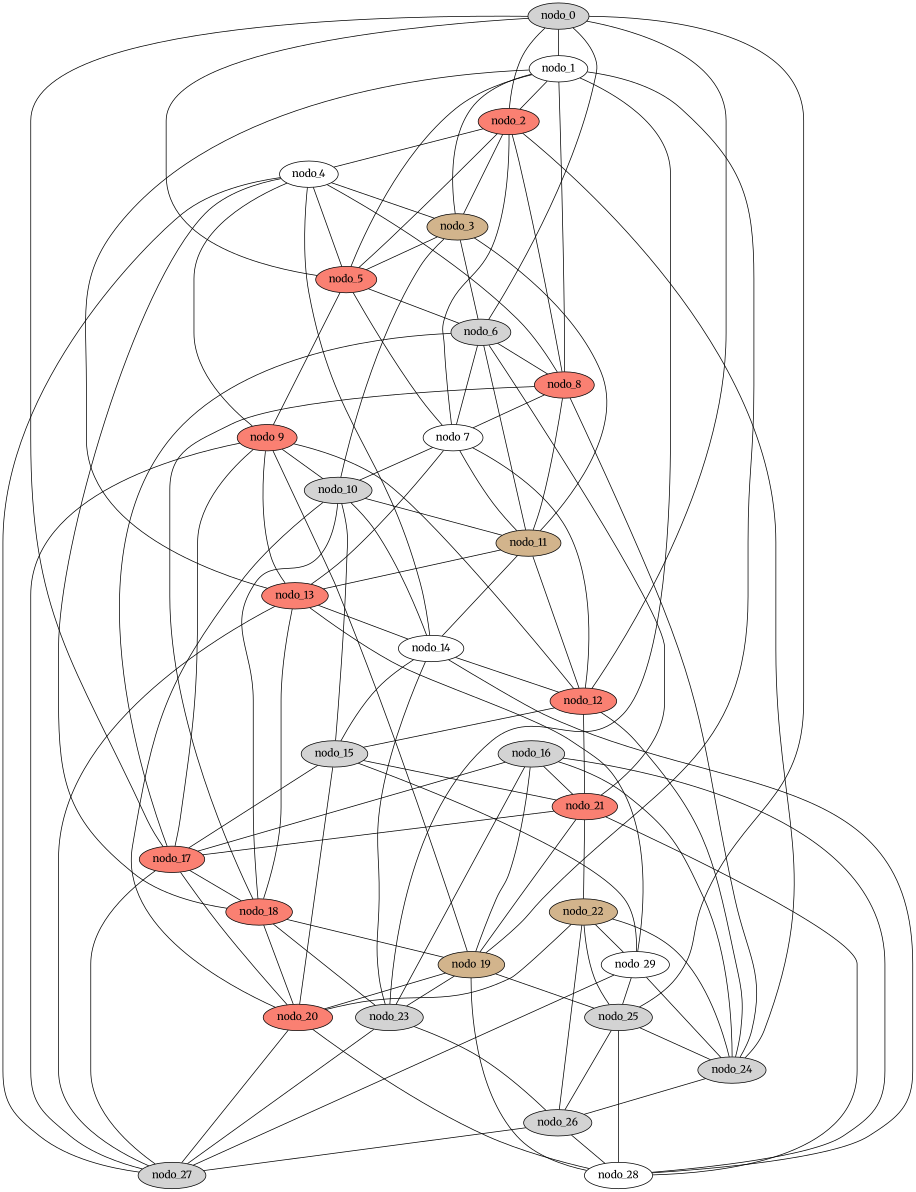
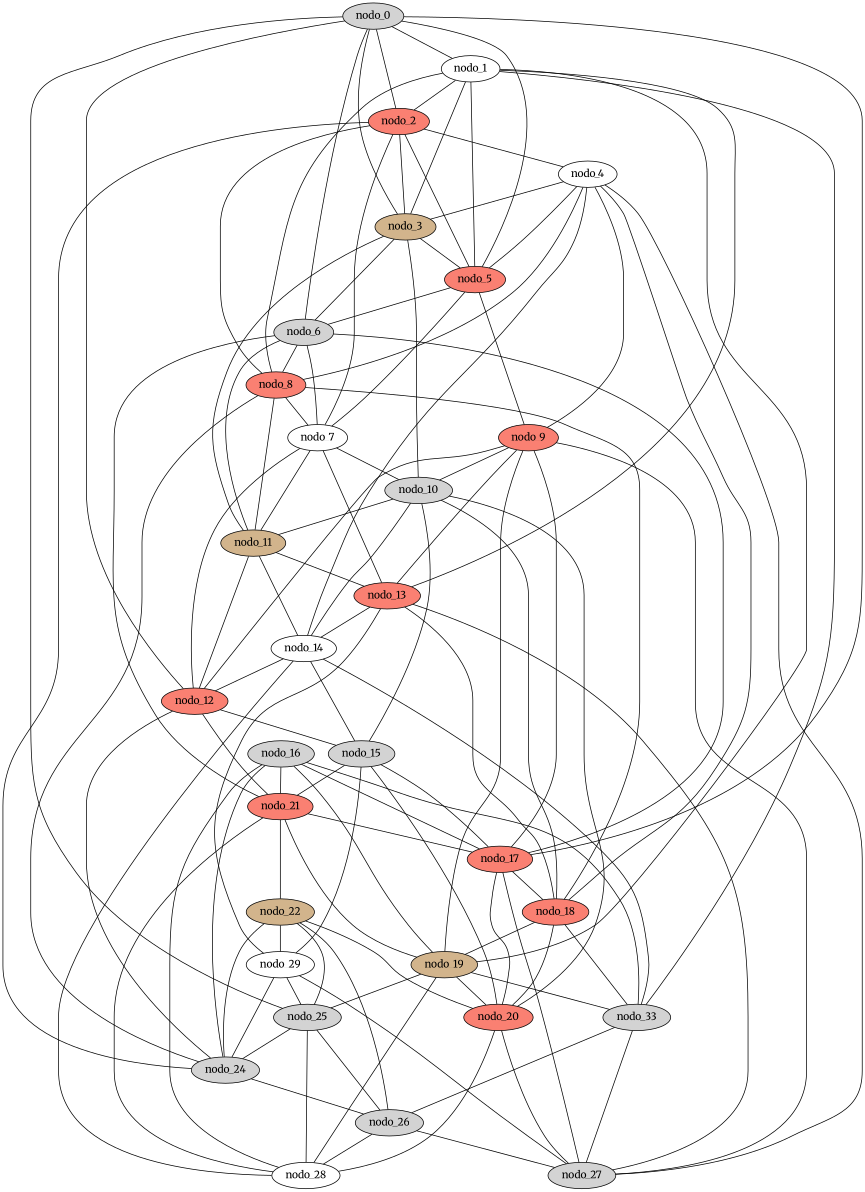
none -> (362, 135)
(389, 1017) -> (637, 1017)
